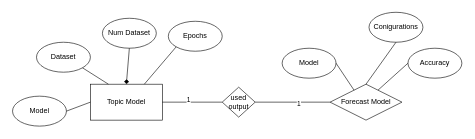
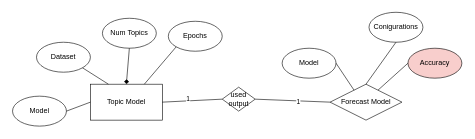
(129, 33) -> (129, 33)
(435, 63) -> (435, 63)
(239, 102) -> (239, 99)
